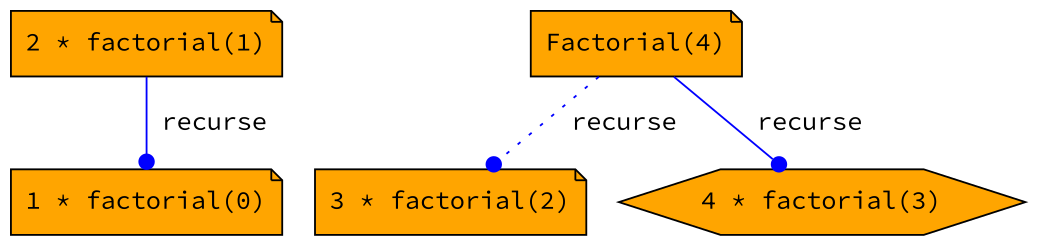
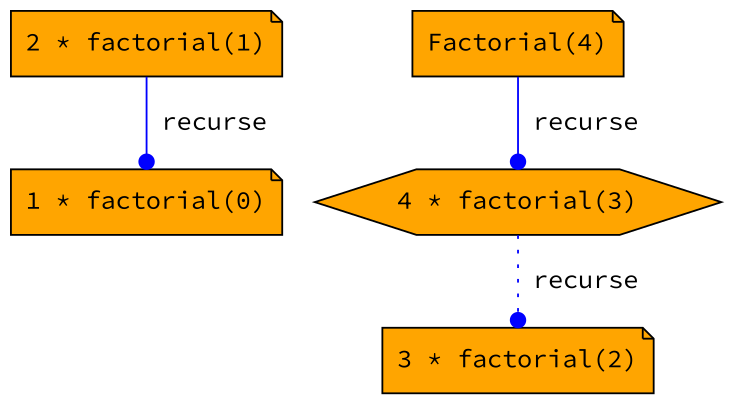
(549, 118) -> (518, 274)
